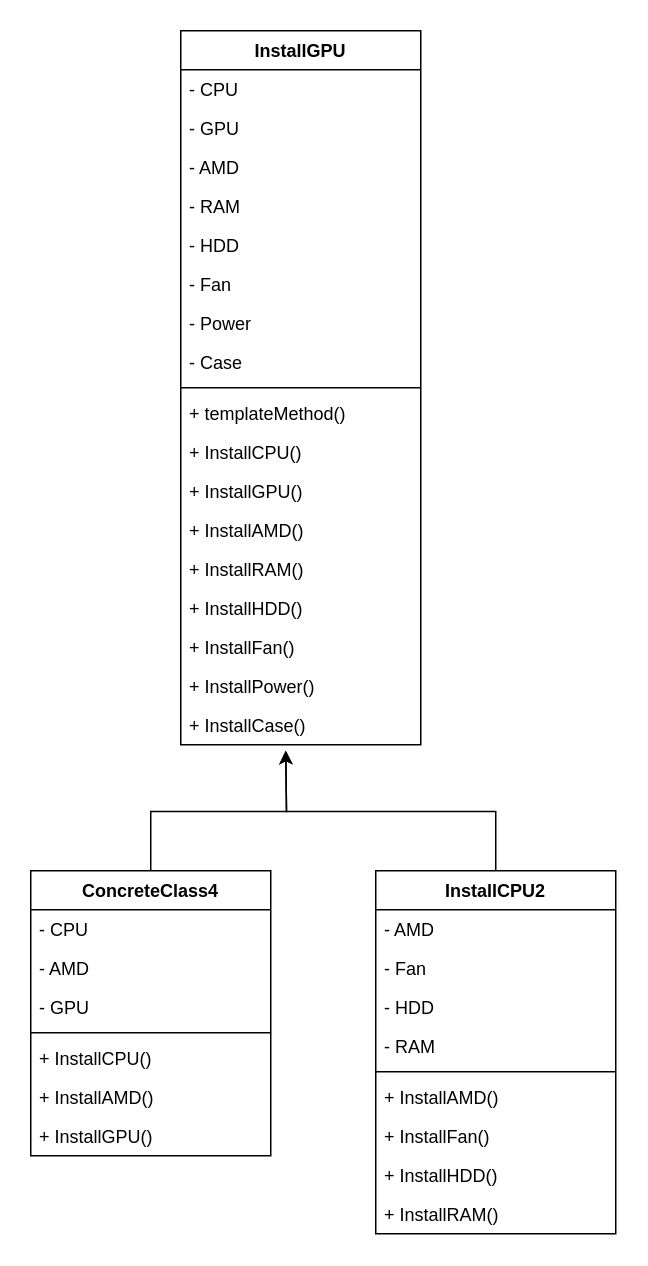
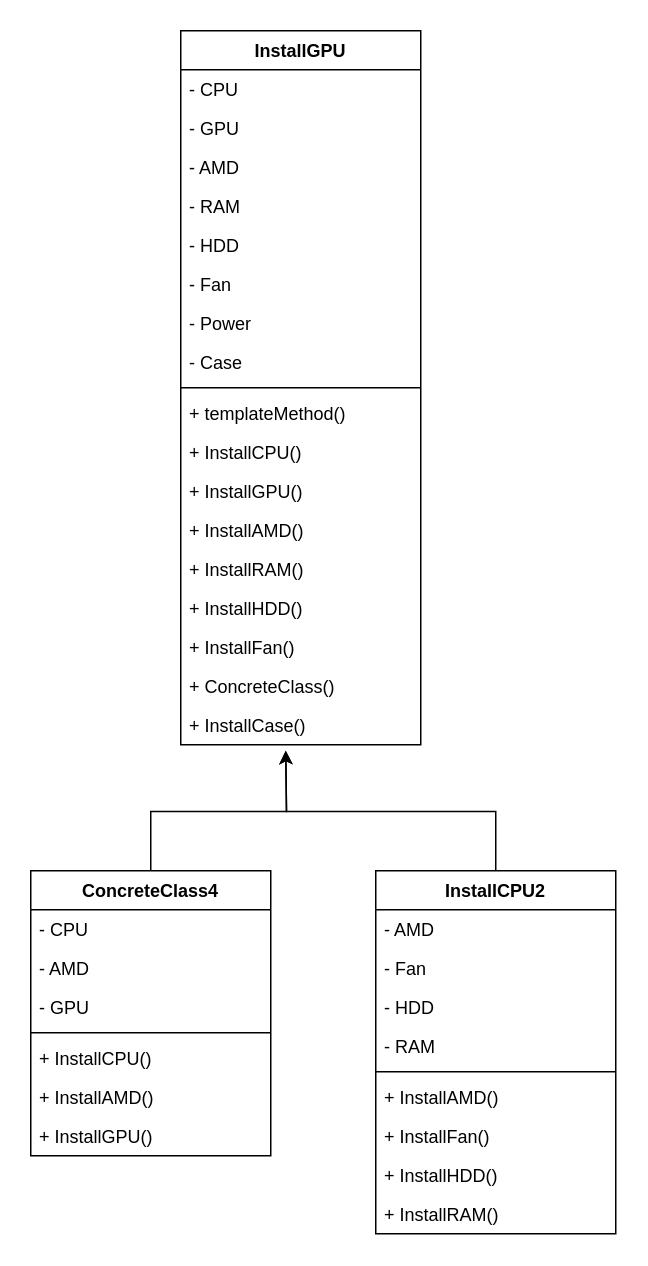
(263, 687) -> (270, 687)
